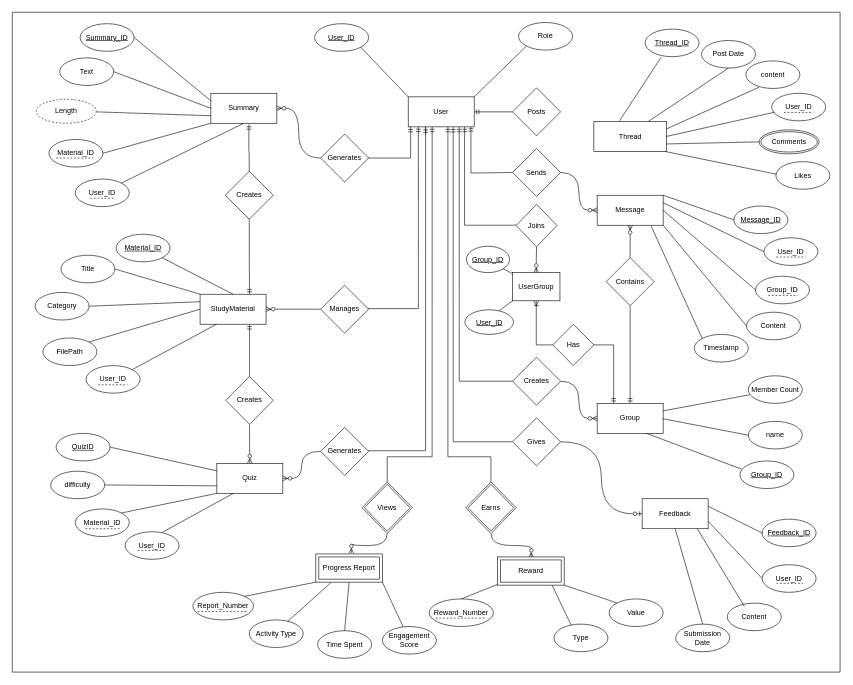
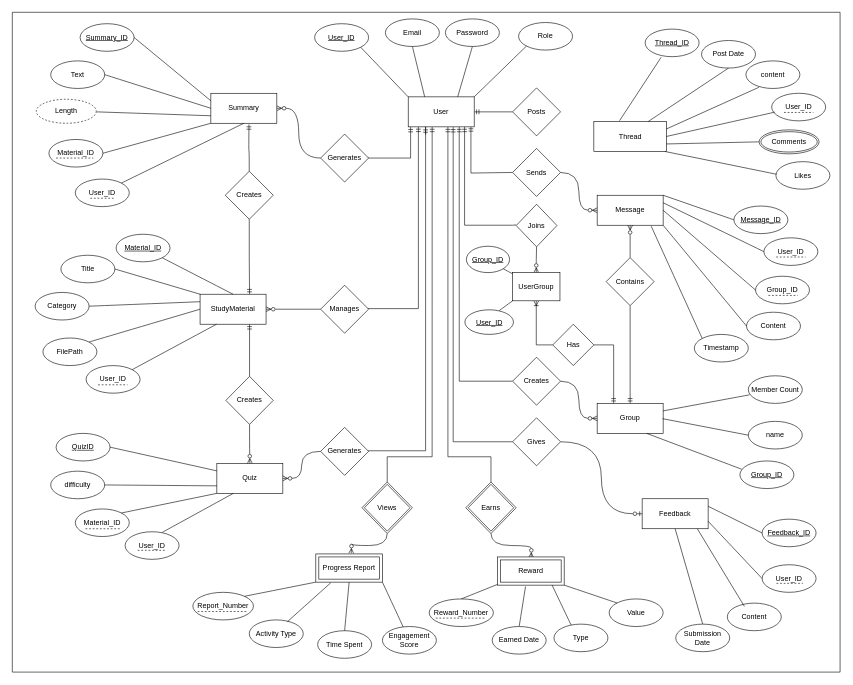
none -> (413, 33)
none -> (473, 33)
(87, 72) -> (78, 75)
none -> (419, 72)
none -> (465, 72)
none -> (522, 607)
none -> (519, 641)
